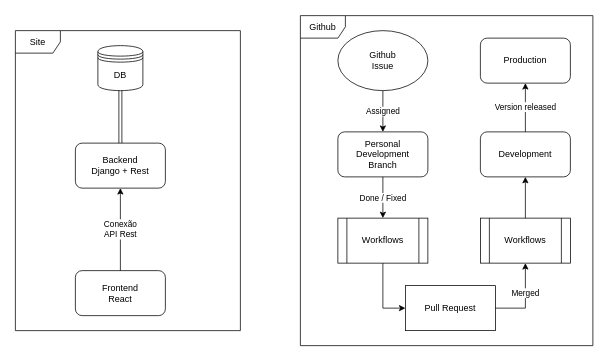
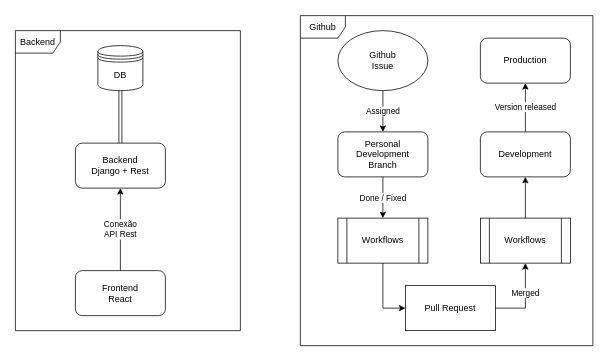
(38, 42) -> (38, 42)
